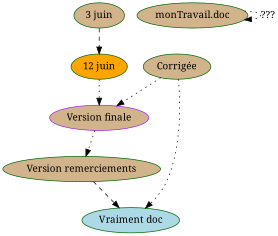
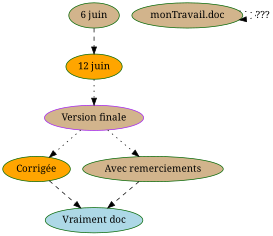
(99, 15) -> (94, 15)
(177, 67) -> (37, 169)
(142, 90) -> (68, 141)
(177, 145) -> (62, 192)
(82, 169) -> (153, 169)
